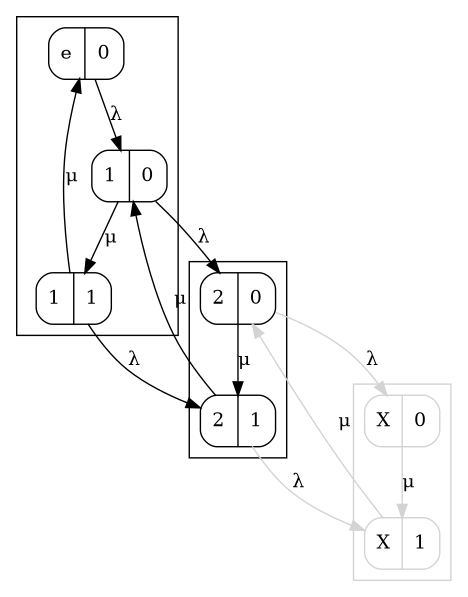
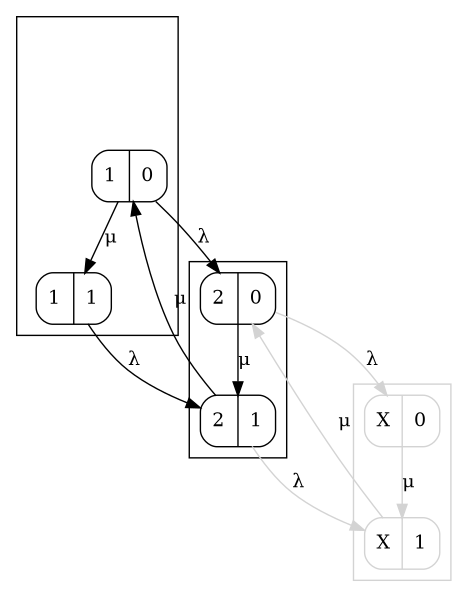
(86, 54) -> none
